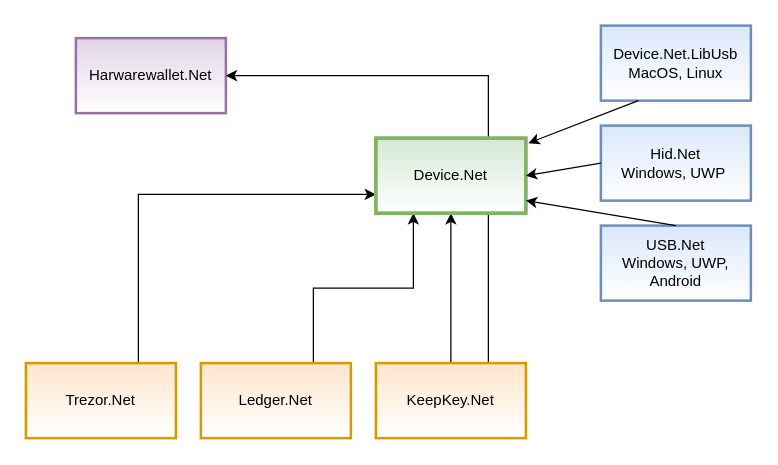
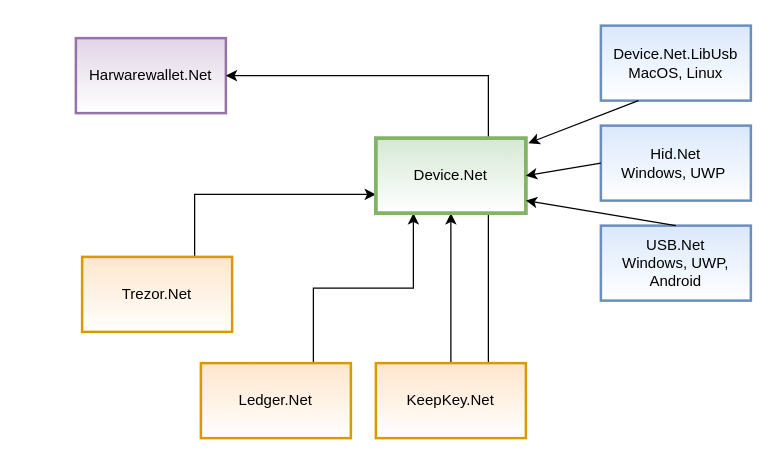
(101, 401) -> (157, 294)
